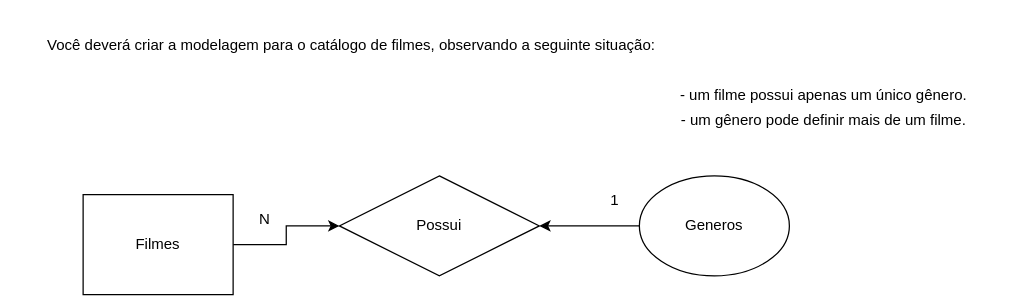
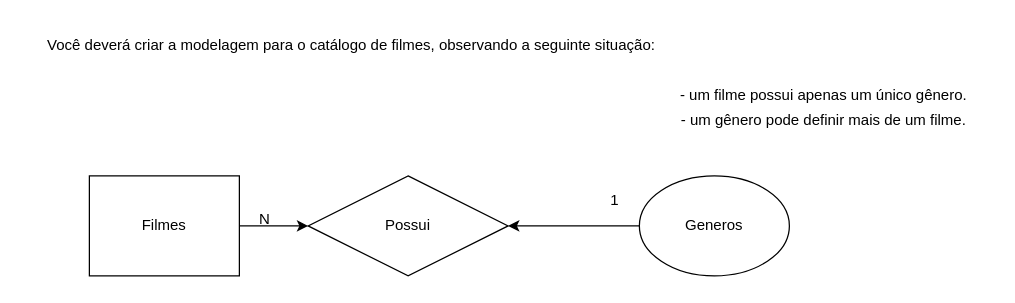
(439, 226) -> (408, 226)
(158, 244) -> (164, 226)
